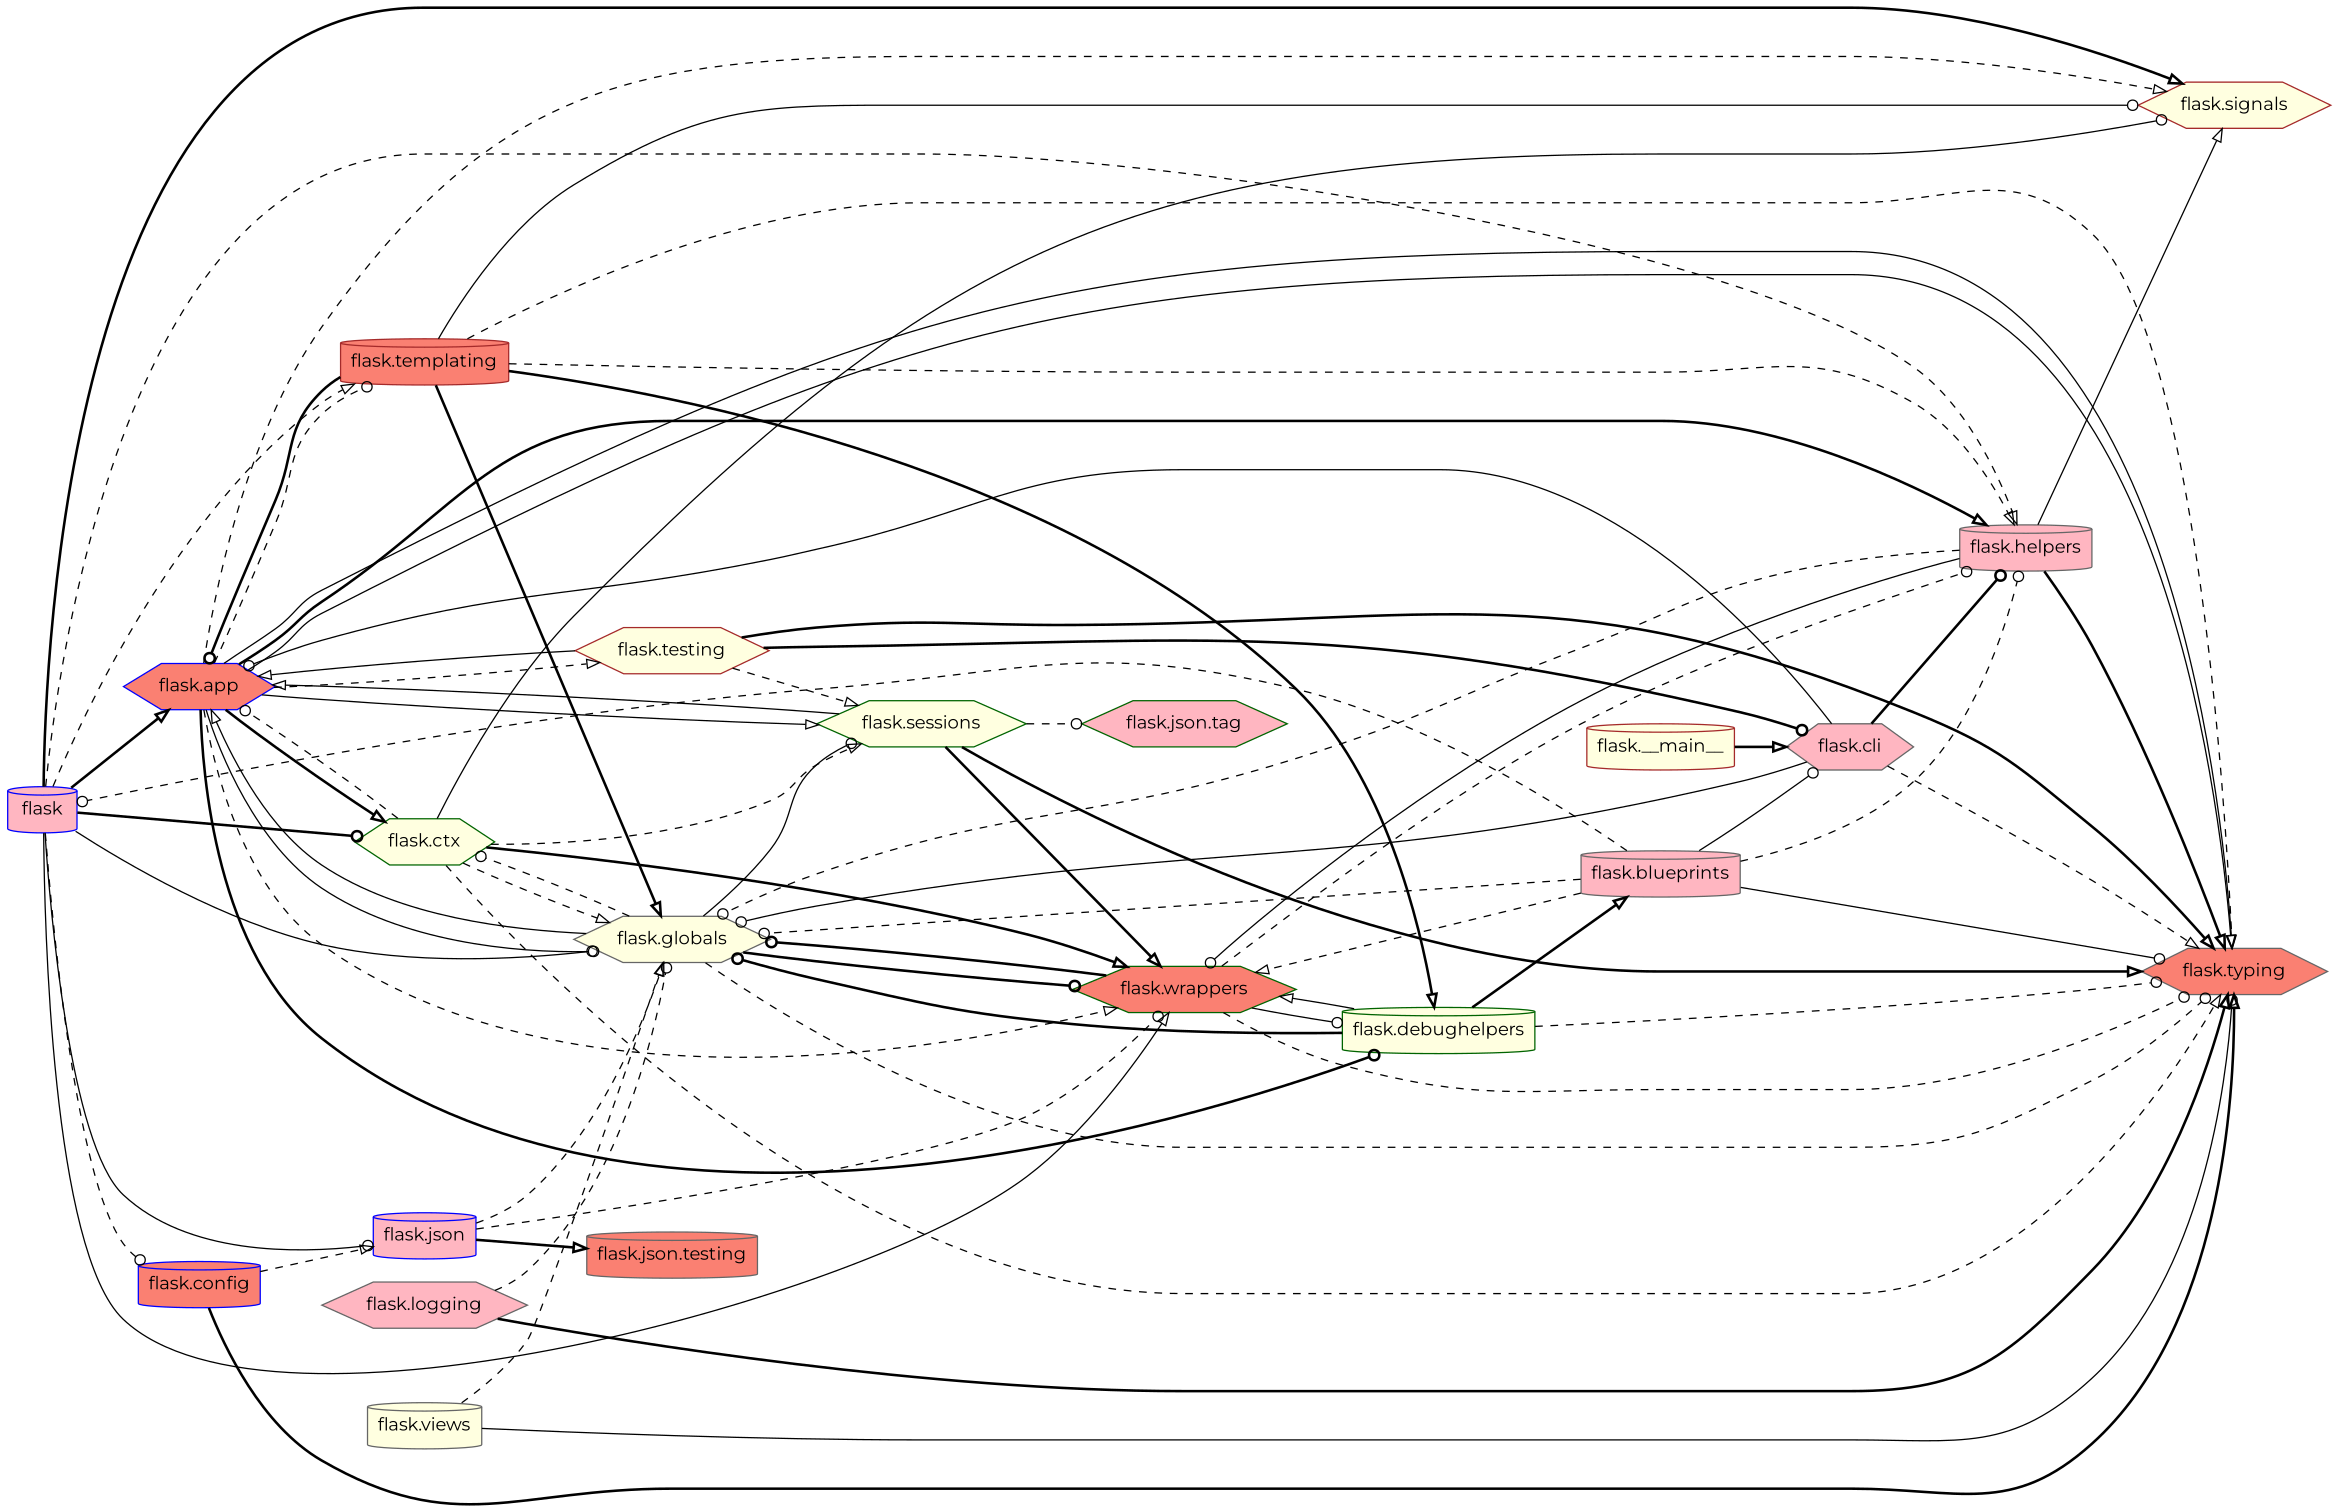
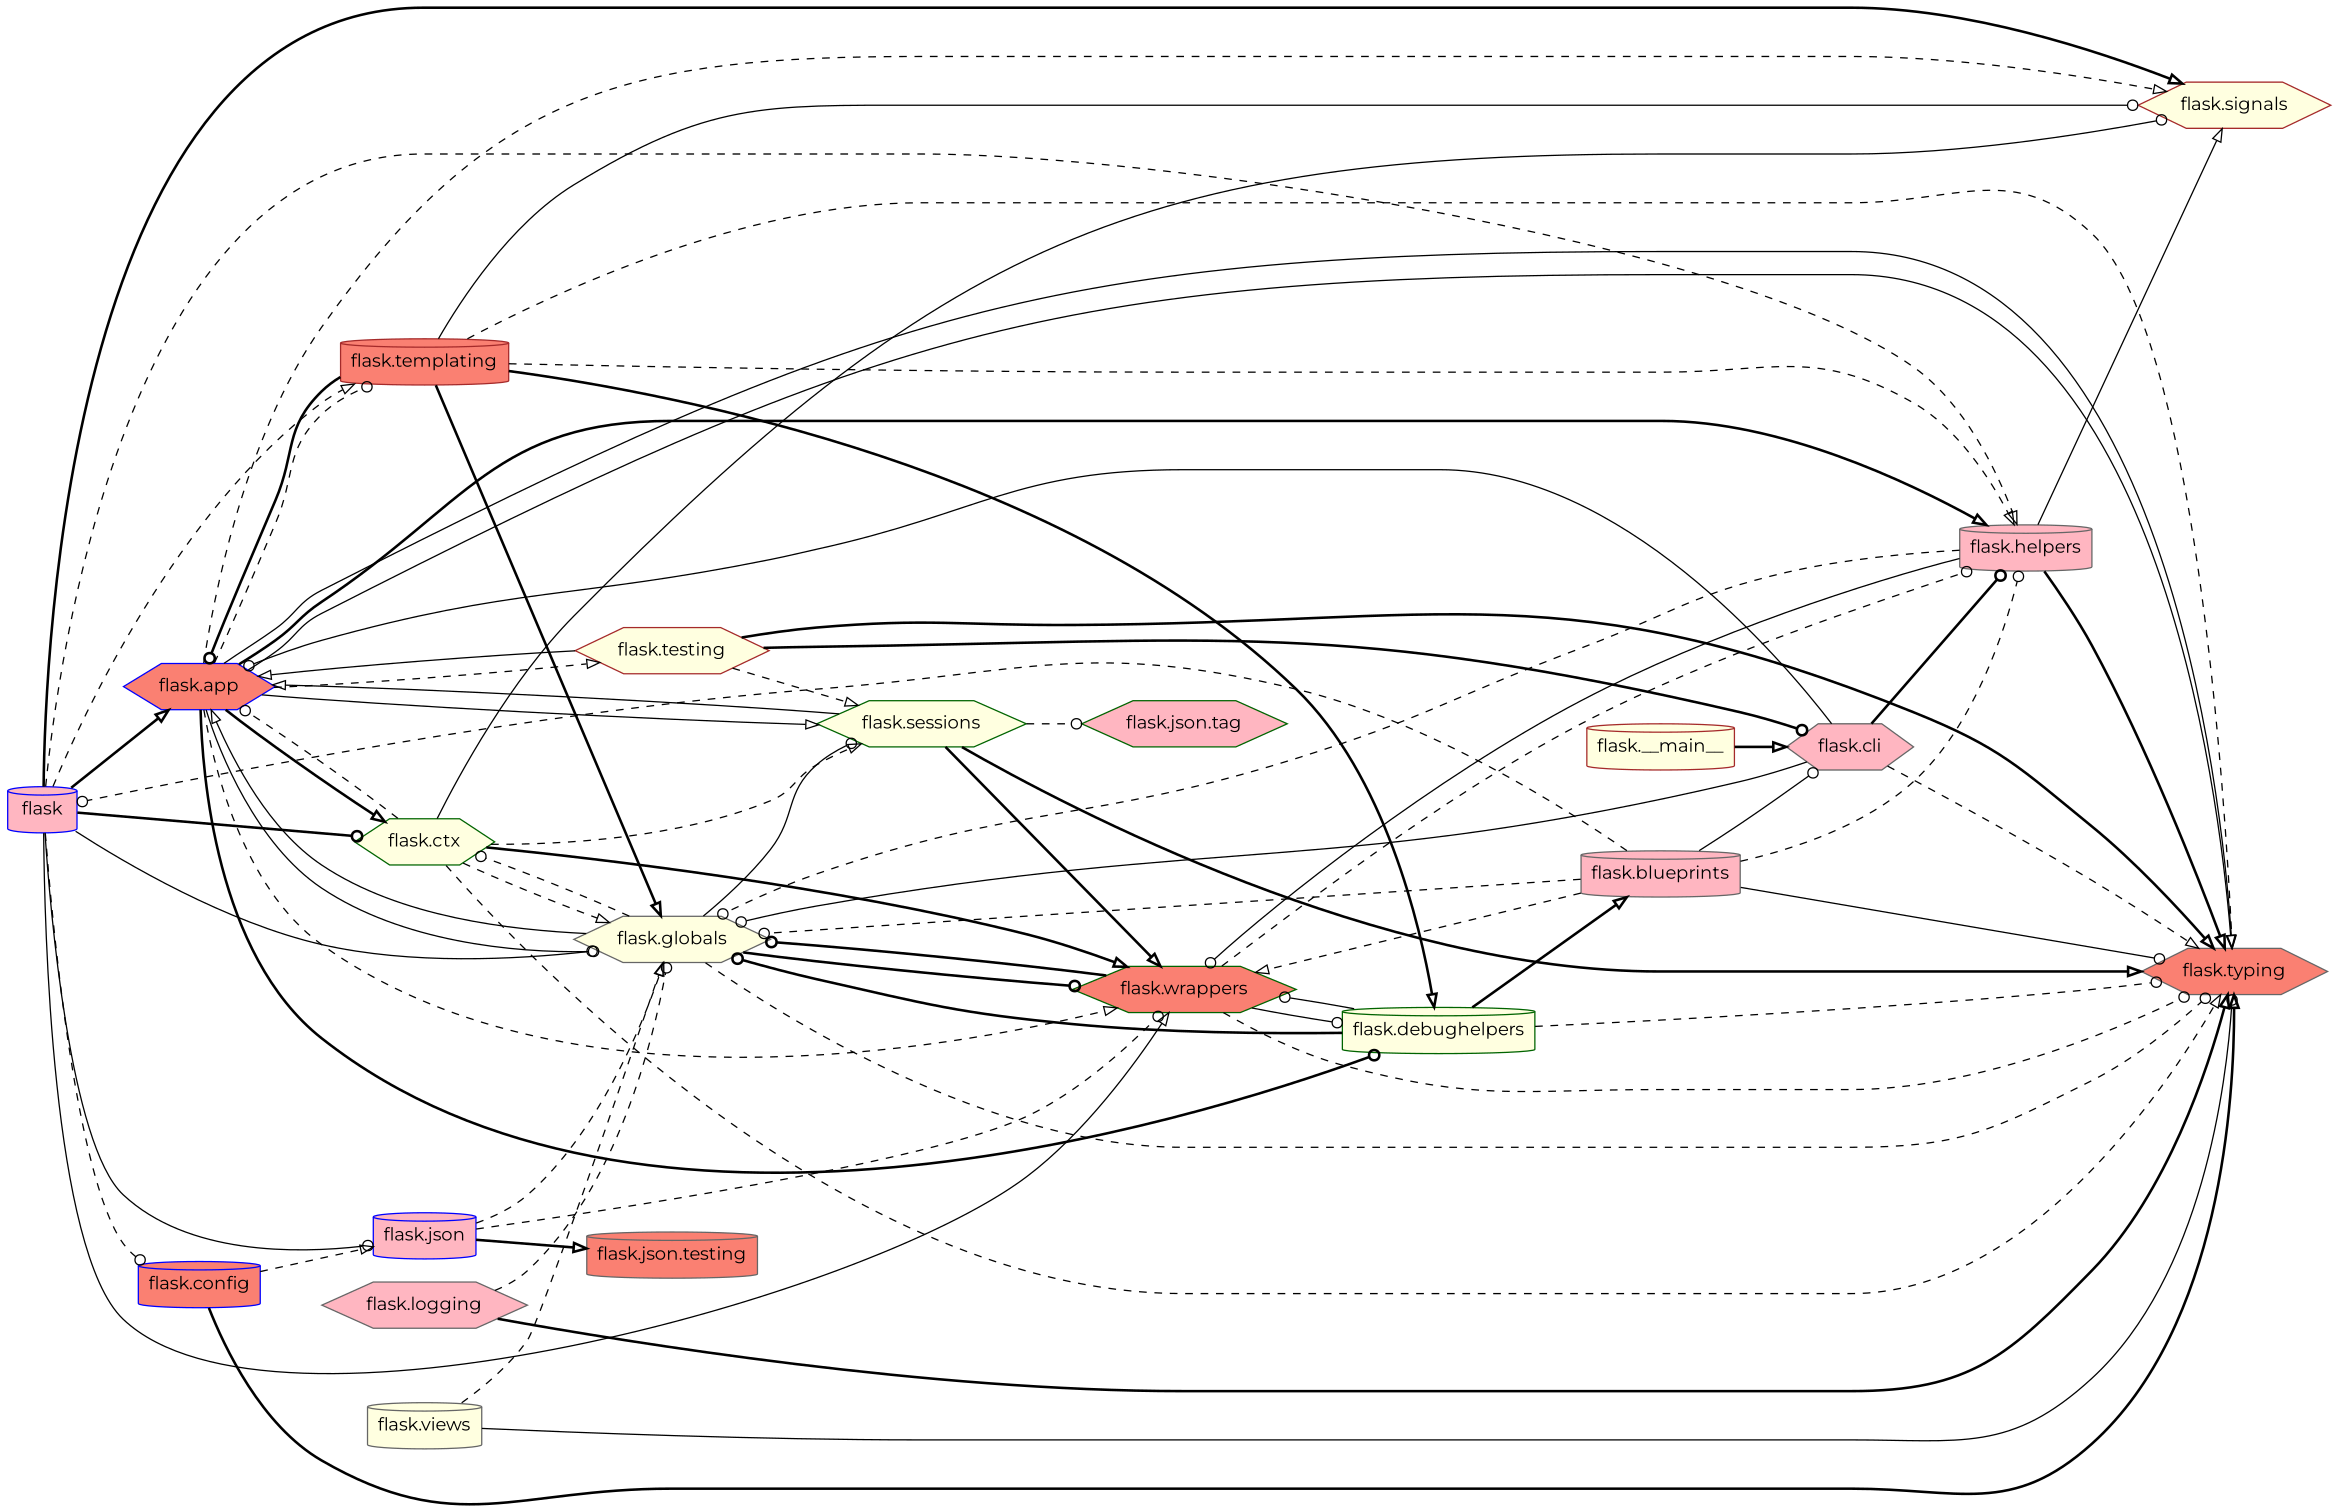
(1323, 1003) -> (1322, 1003)
